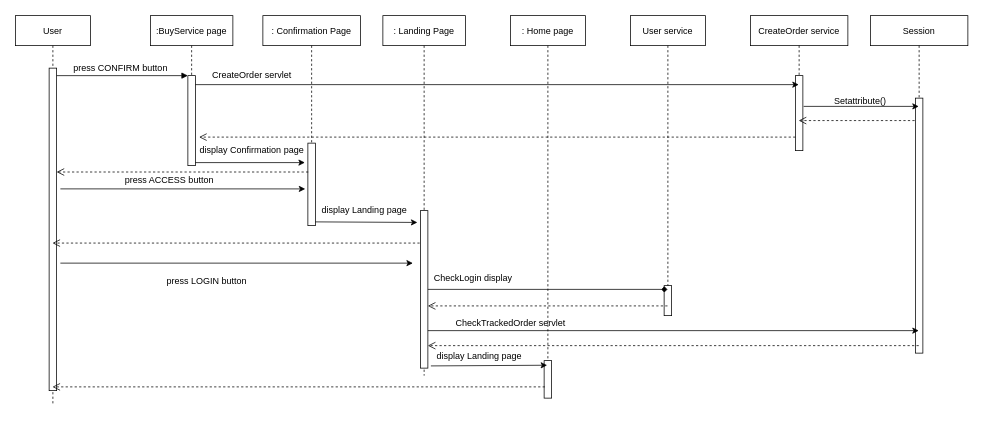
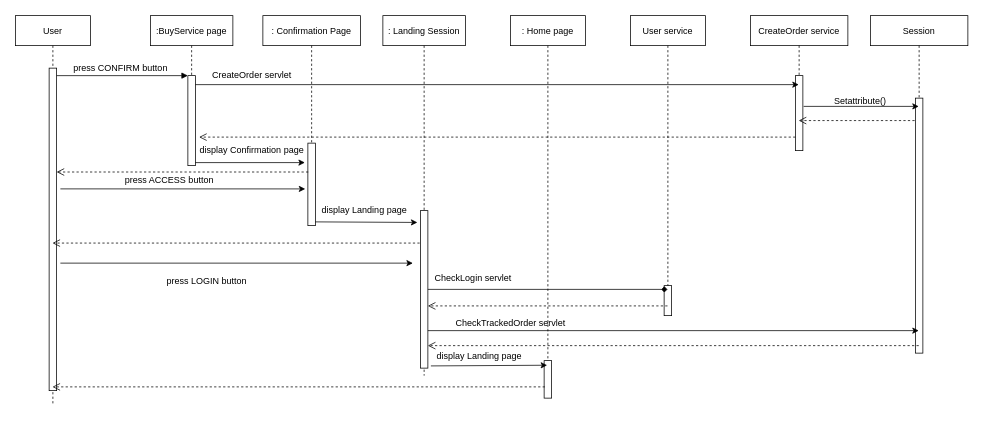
(424, 31) -> (424, 31)
(473, 278) -> (473, 278)
